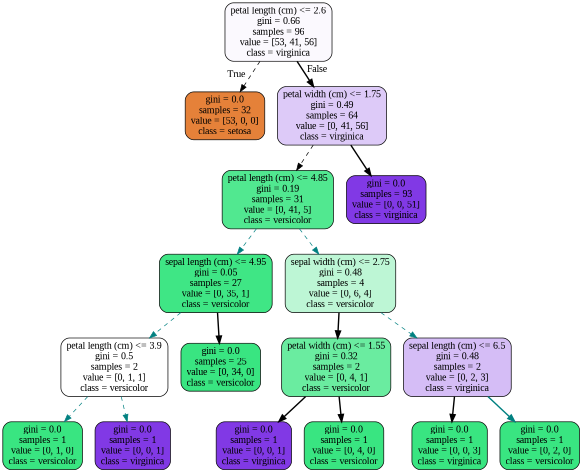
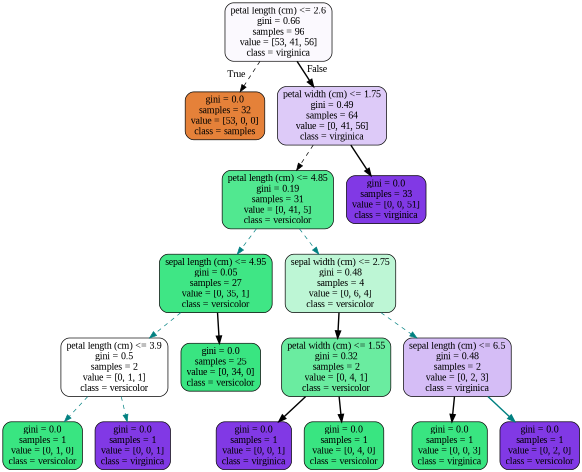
(225, 116) -> (225, 116)
(386, 200) -> (386, 200)
(540, 446) -> (540, 446)
